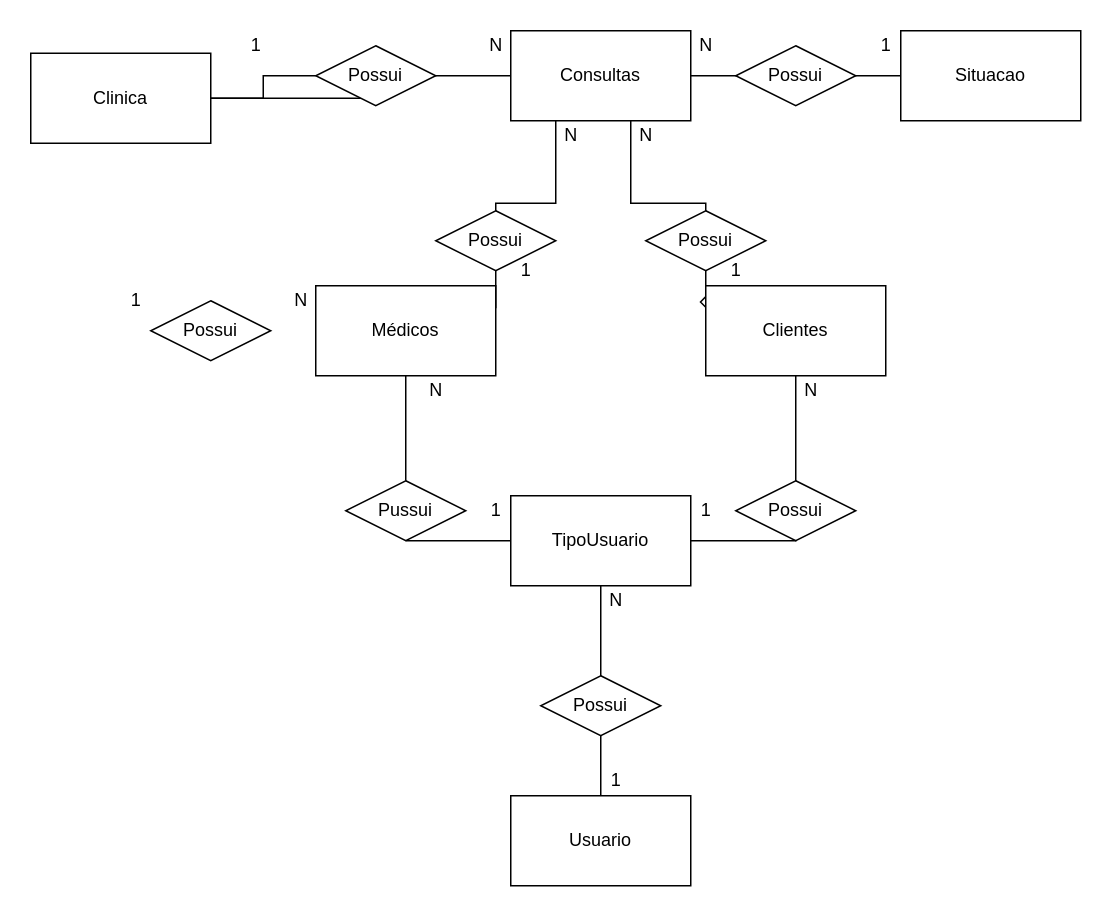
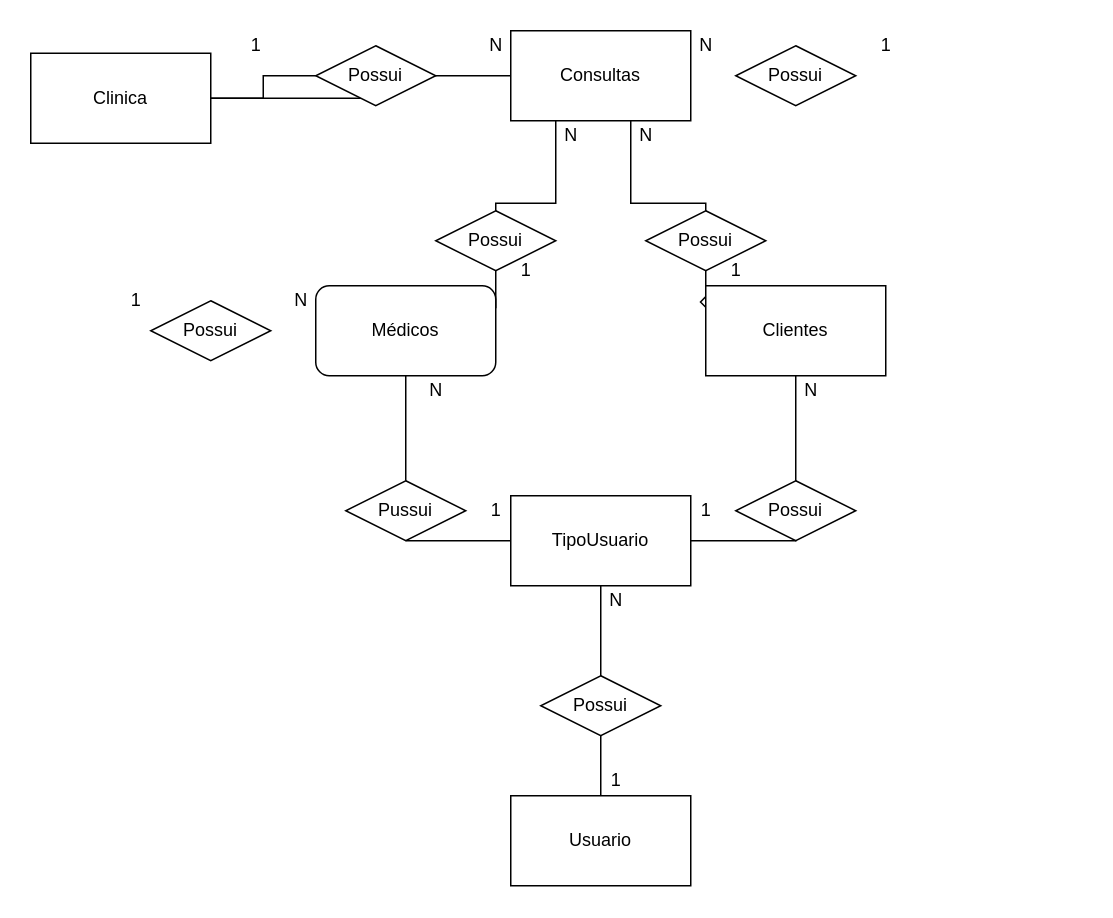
(878, 76) -> none
(991, 76) -> none
(406, 331) -> (406, 331)
